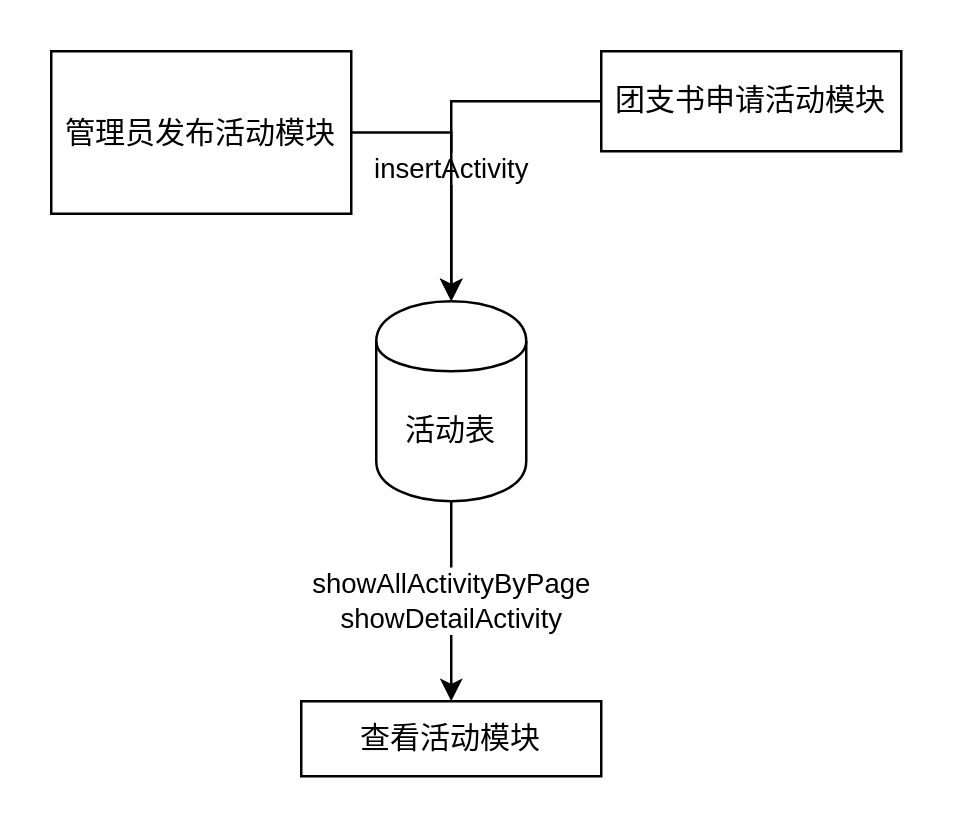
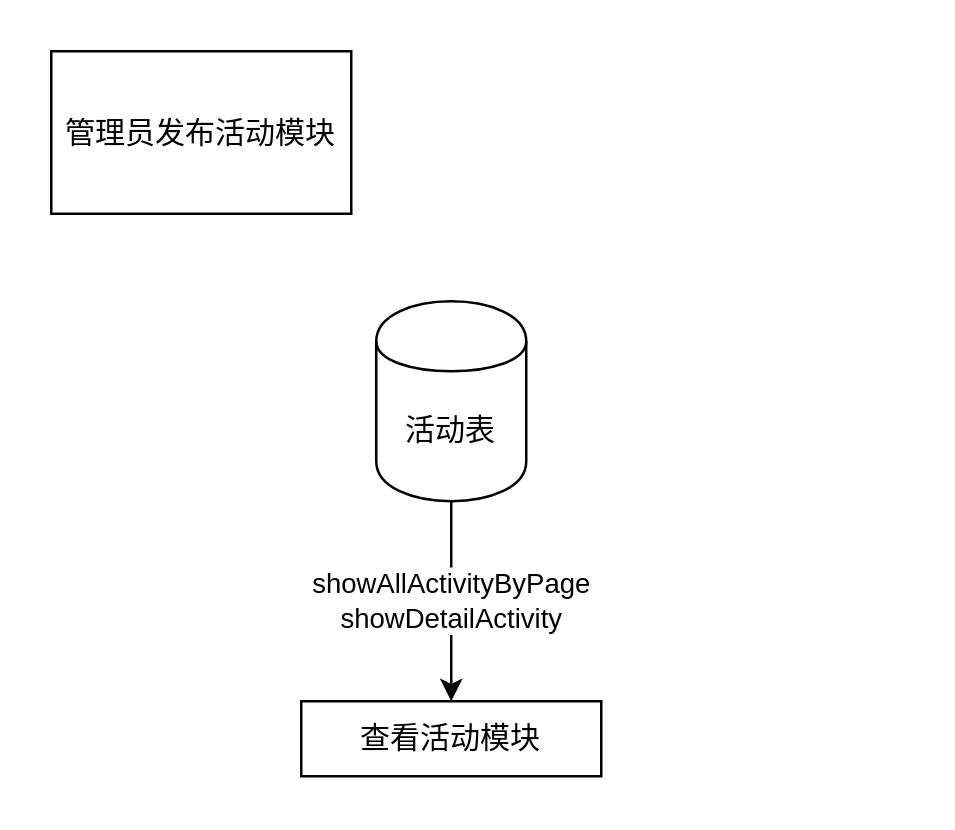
(513, 101) -> none
(751, 101) -> none
(399, 133) -> none
